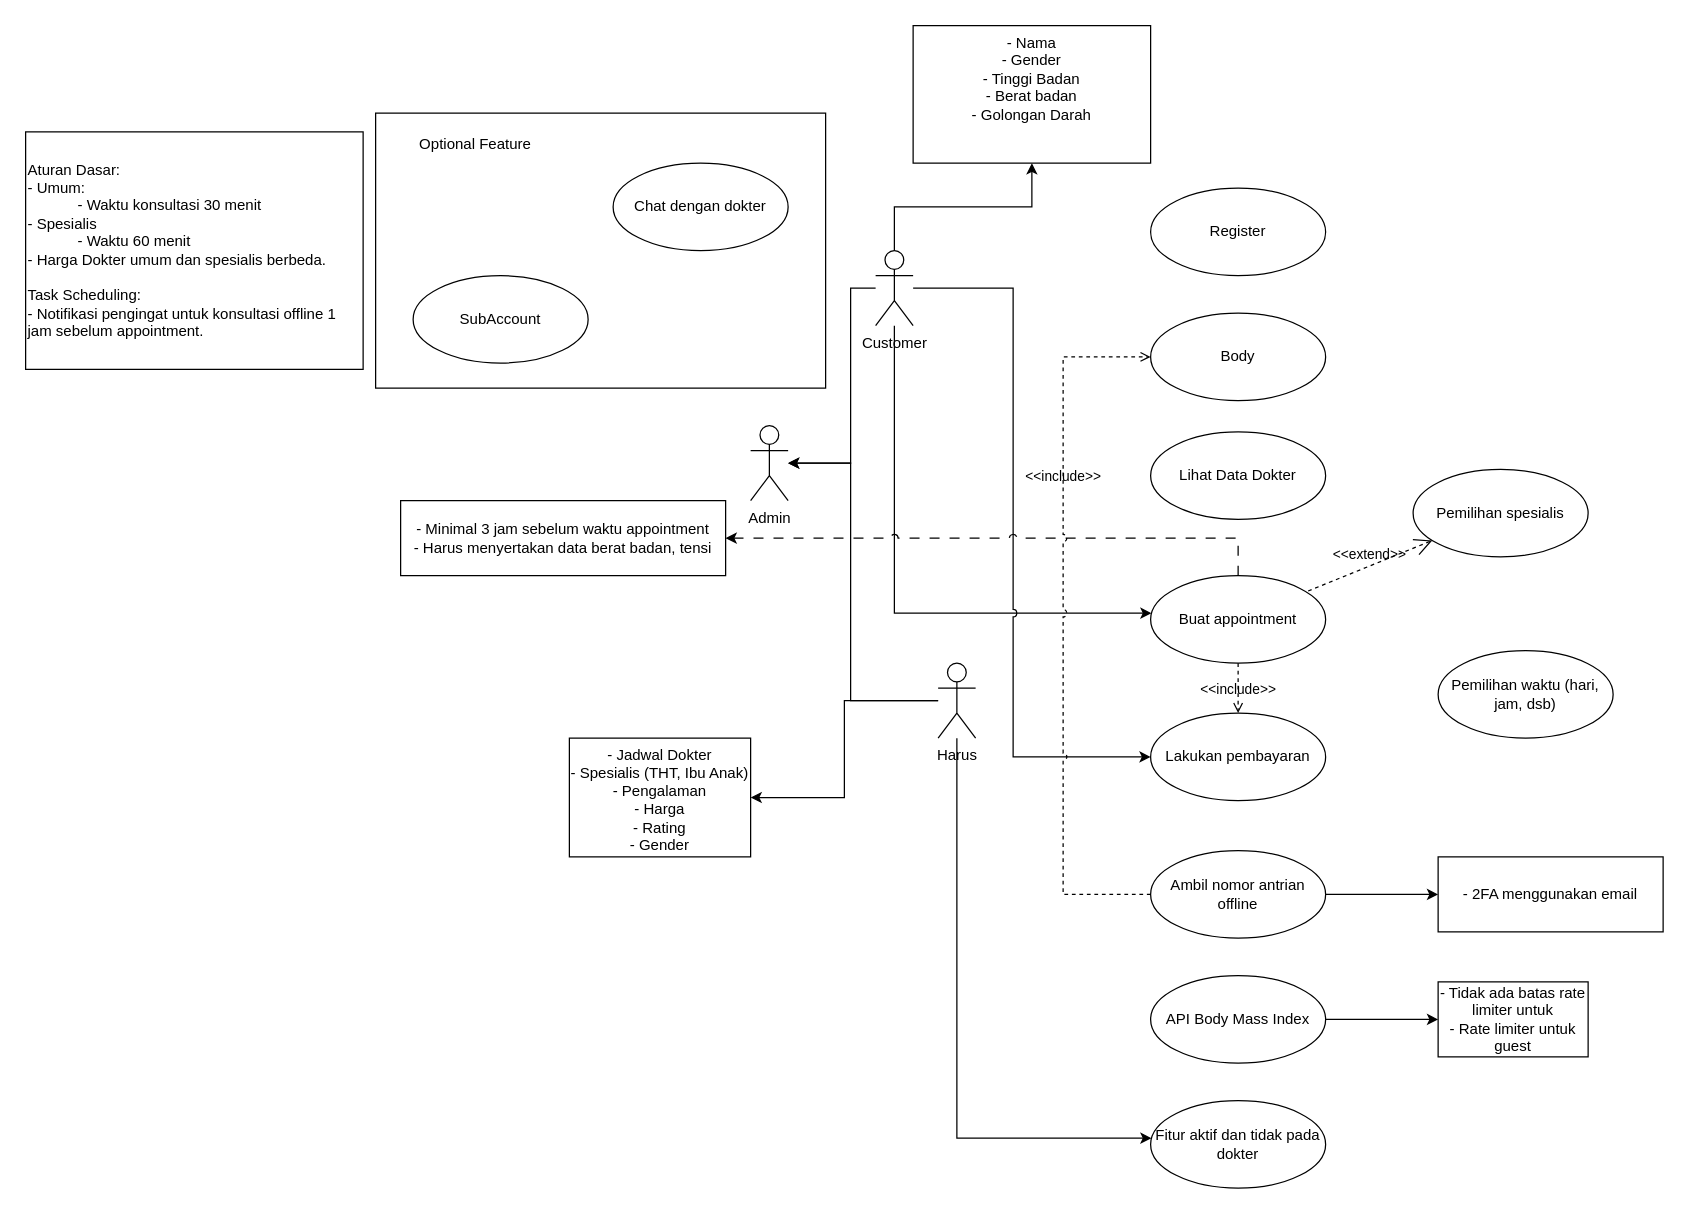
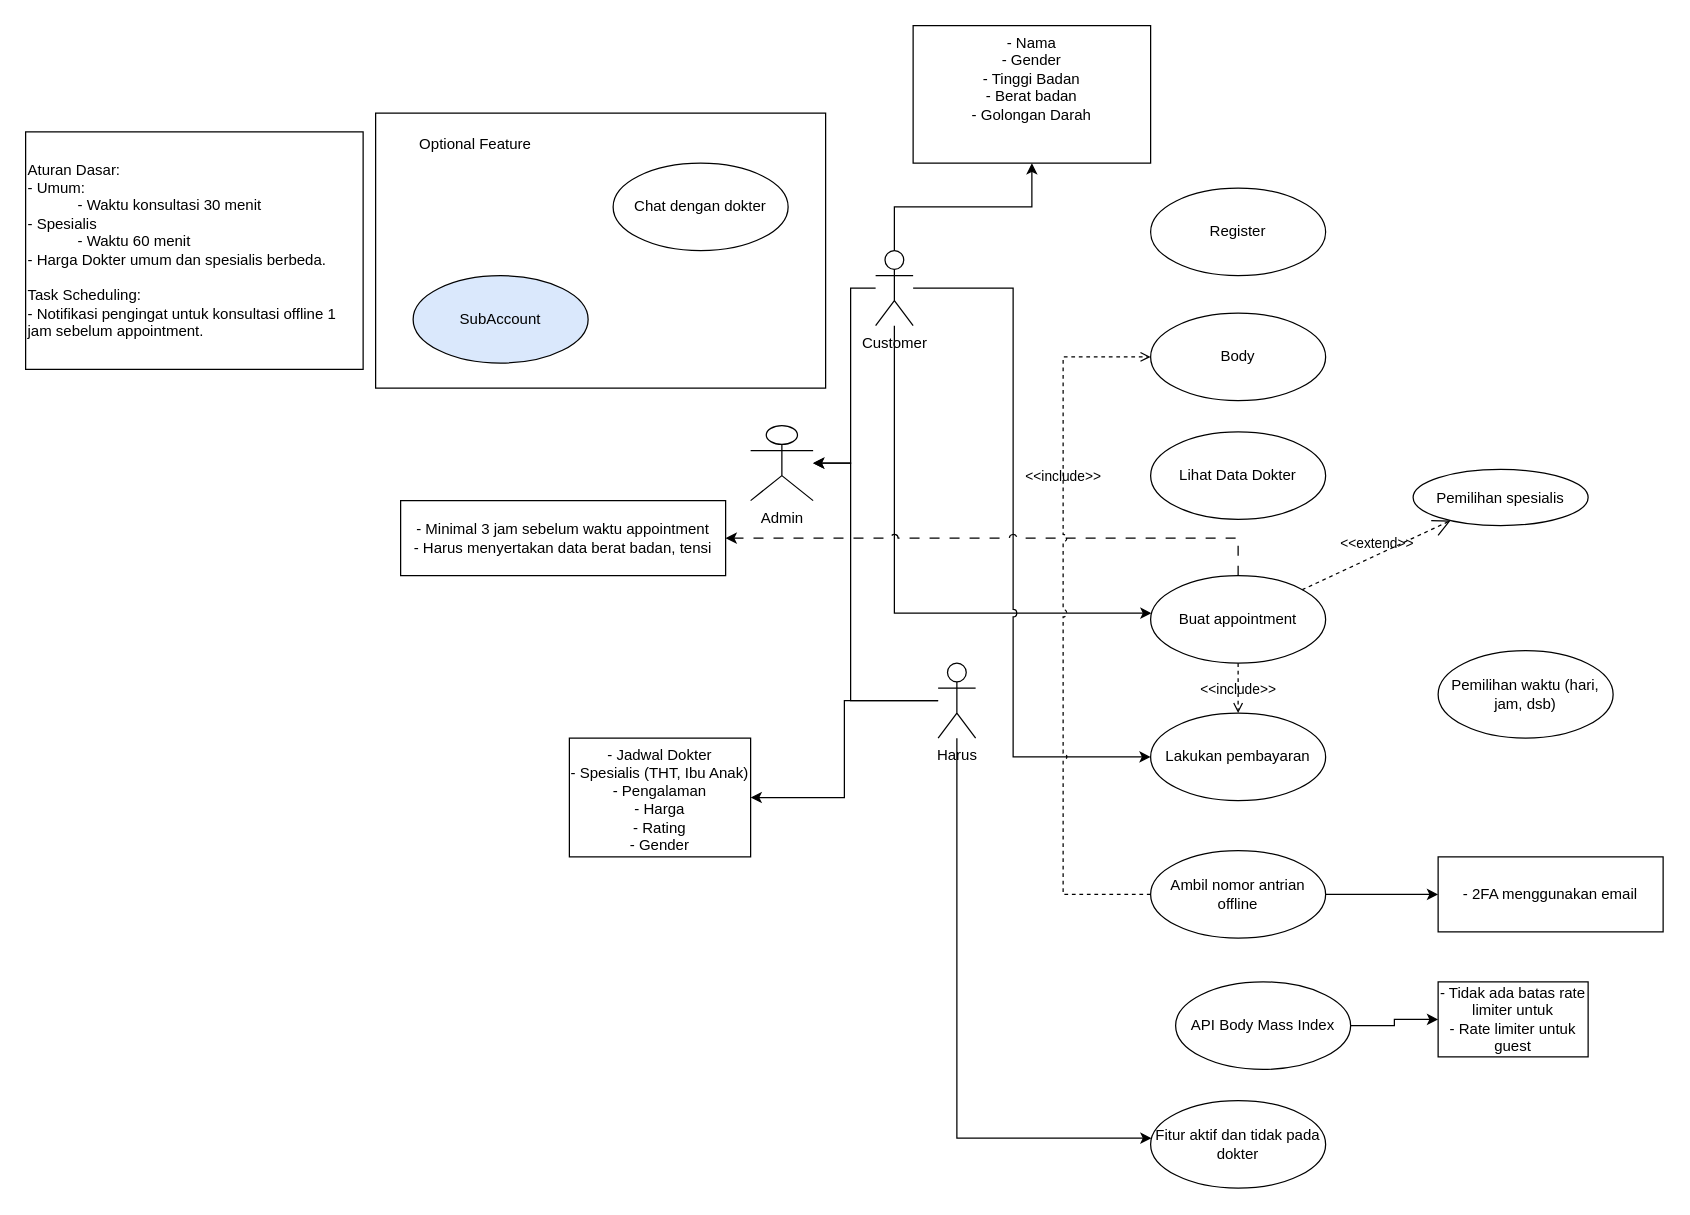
(501, 319) -> (501, 319)
(769, 463) -> (782, 463)
(1501, 513) -> (1501, 498)
(1238, 1019) -> (1263, 1026)
